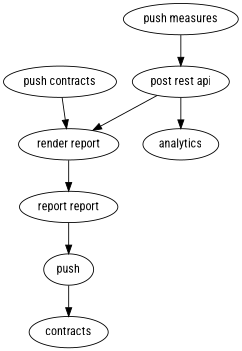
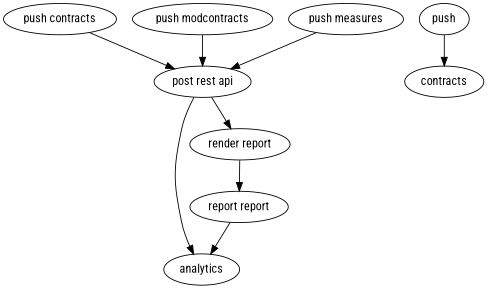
none -> (203, 19)
(64, 109) -> (128, 49)
(69, 234) -> (223, 234)
